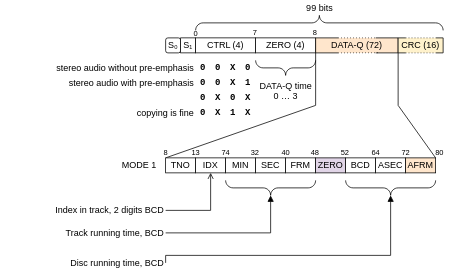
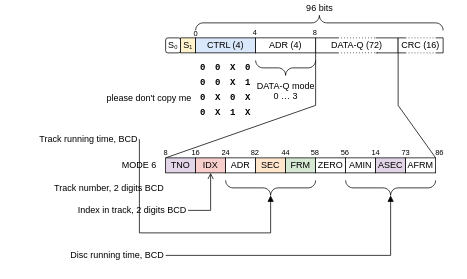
(320, 8) -> (320, 8)
(255, 33) -> (255, 33)
(188, 45) -> (188, 45)
(225, 45) -> (225, 45)
(285, 45) -> (285, 45)
(357, 45) -> (357, 45)
(420, 45) -> (420, 45)
(105, 68) -> none
(105, 83) -> none
(286, 91) -> (286, 91)
none -> (128, 98)
(128, 113) -> none
(196, 153) -> (196, 153)
(226, 153) -> (226, 153)
(255, 153) -> (255, 153)
(286, 153) -> (286, 153)
(315, 153) -> (315, 153)
(345, 153) -> (345, 153)
(376, 153) -> (376, 153)
(406, 153) -> (406, 153)
(440, 153) -> (440, 153)
(142, 165) -> (142, 165)
(180, 165) -> (180, 165)
(210, 165) -> (210, 165)
(240, 165) -> (240, 165)
(270, 165) -> (270, 165)
(300, 165) -> (300, 165)
(330, 165) -> (330, 165)
(360, 165) -> (360, 165)
(390, 165) -> (390, 165)
(420, 165) -> (420, 165)
none -> (109, 188)
(109, 210) -> (132, 210)
(109, 233) -> (83, 139)
(109, 263) -> (109, 255)
